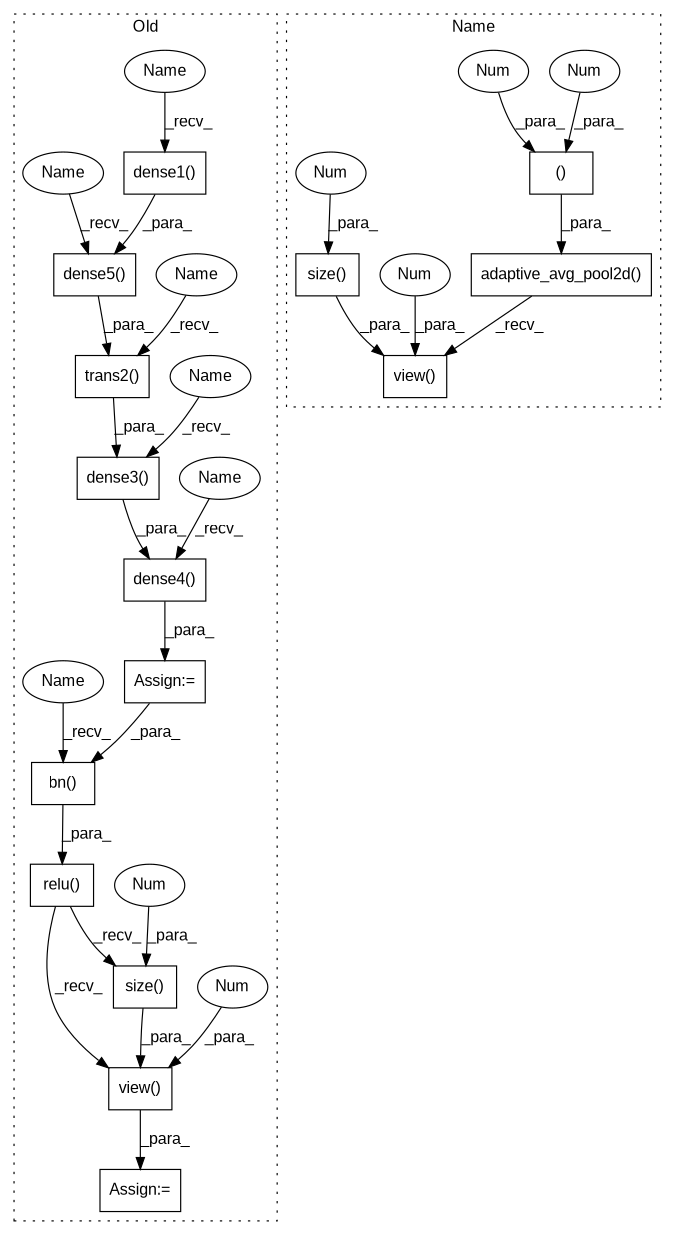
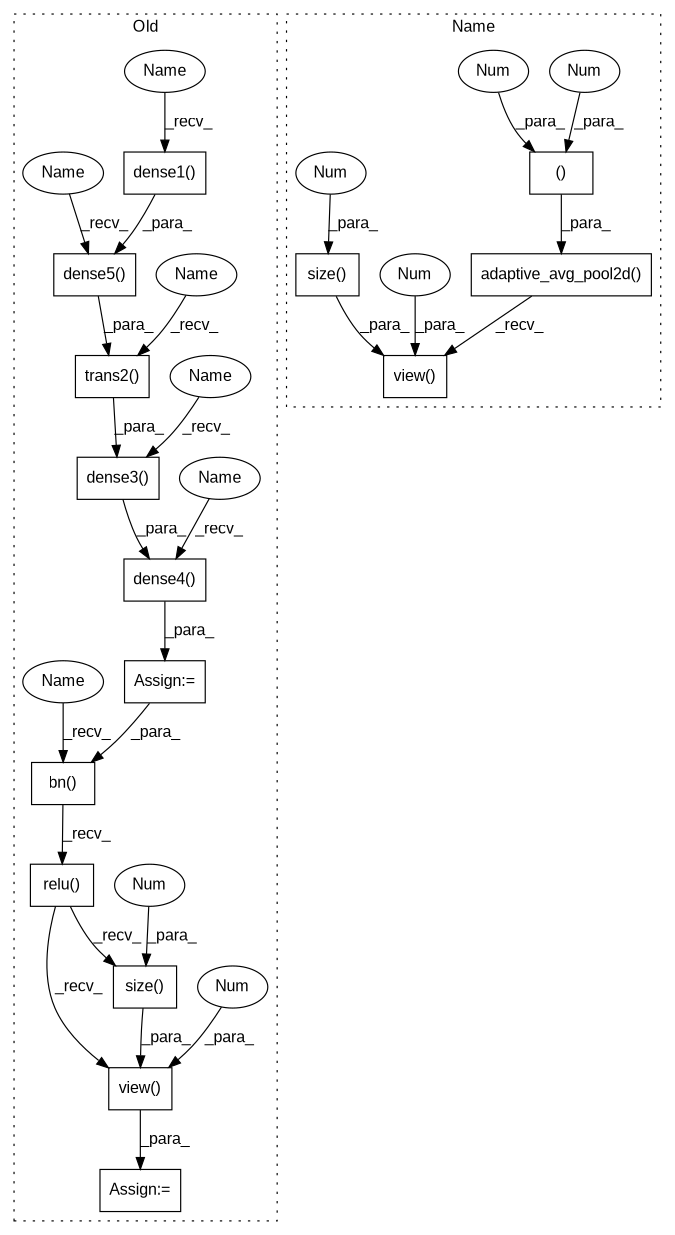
(87, 834) -> (87, 834)
